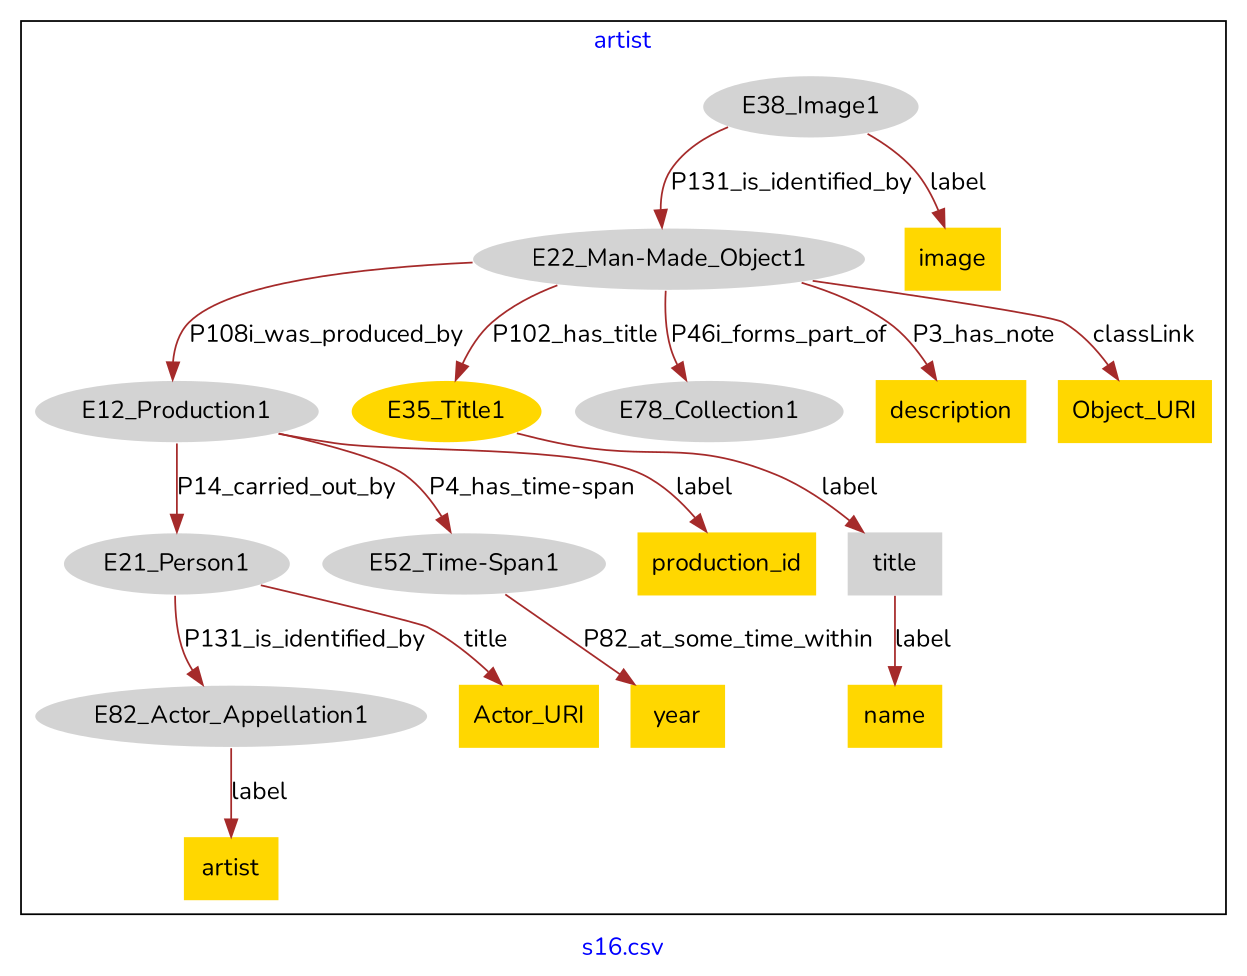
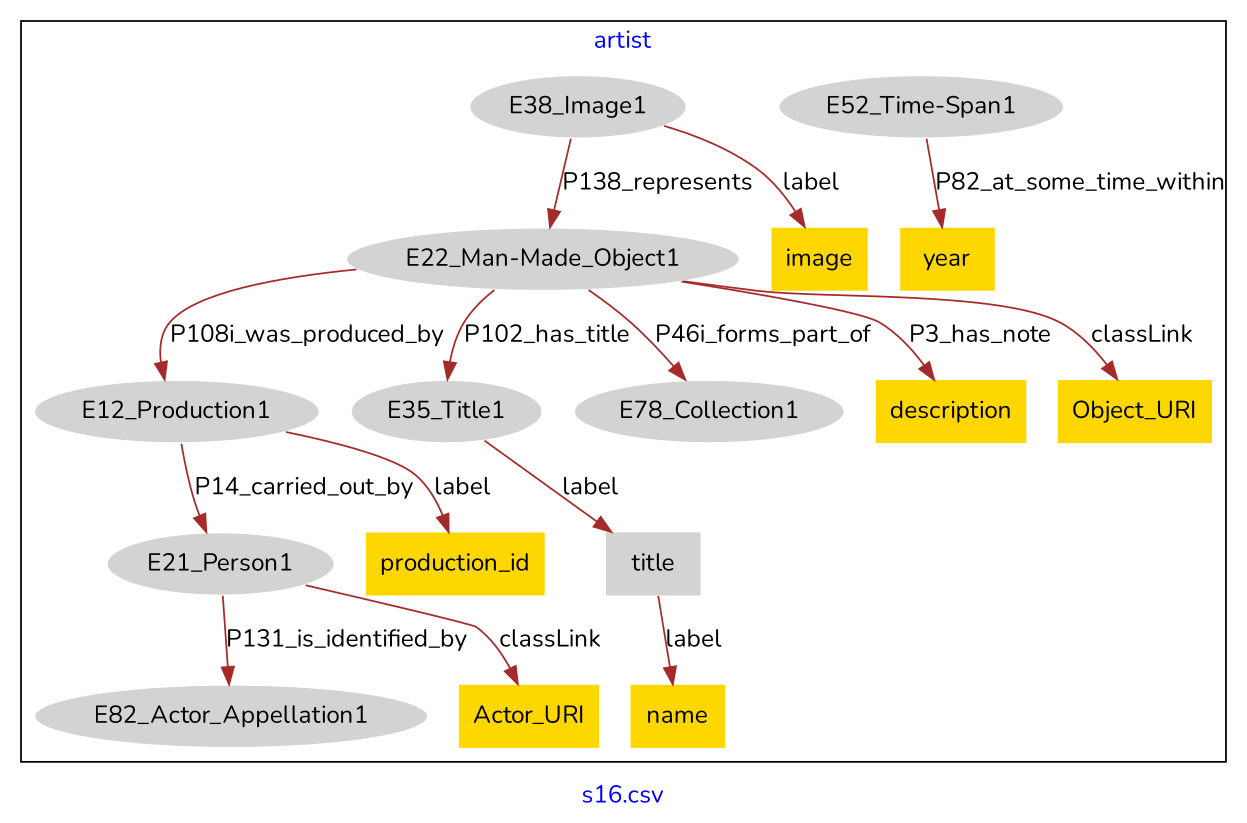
(793, 183) -> (658, 183)
(447, 412) -> (447, 412)
(370, 459) -> none
(486, 640) -> (550, 640)
(231, 869) -> none
